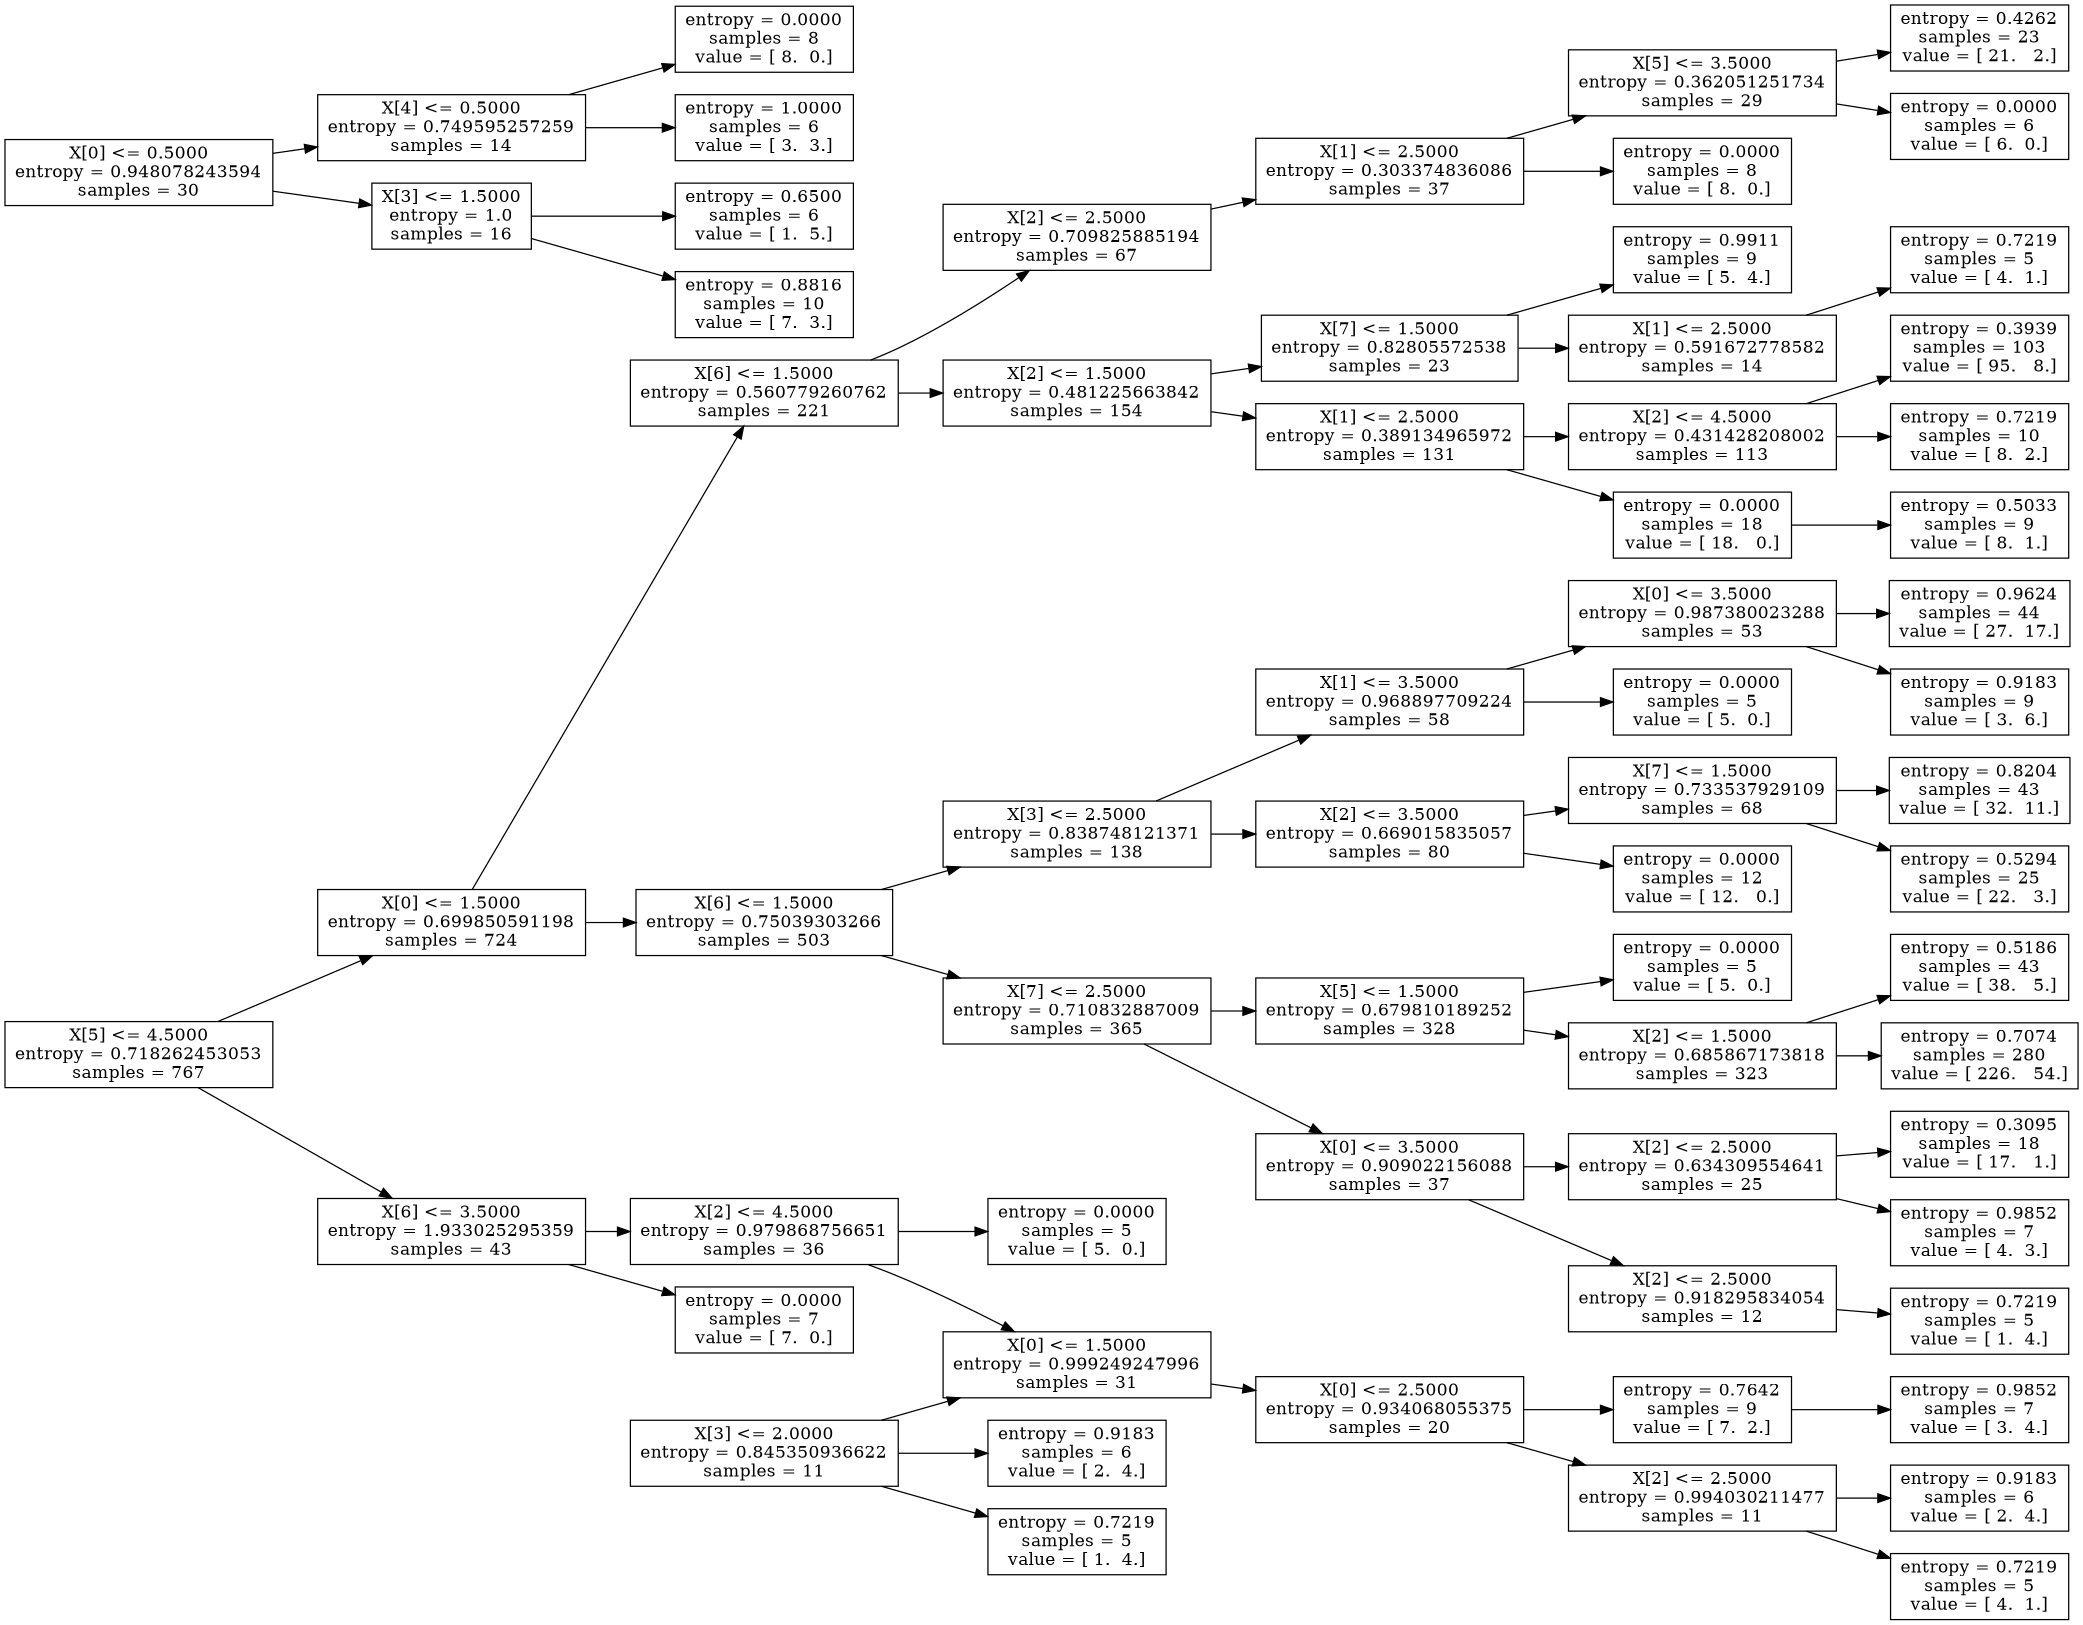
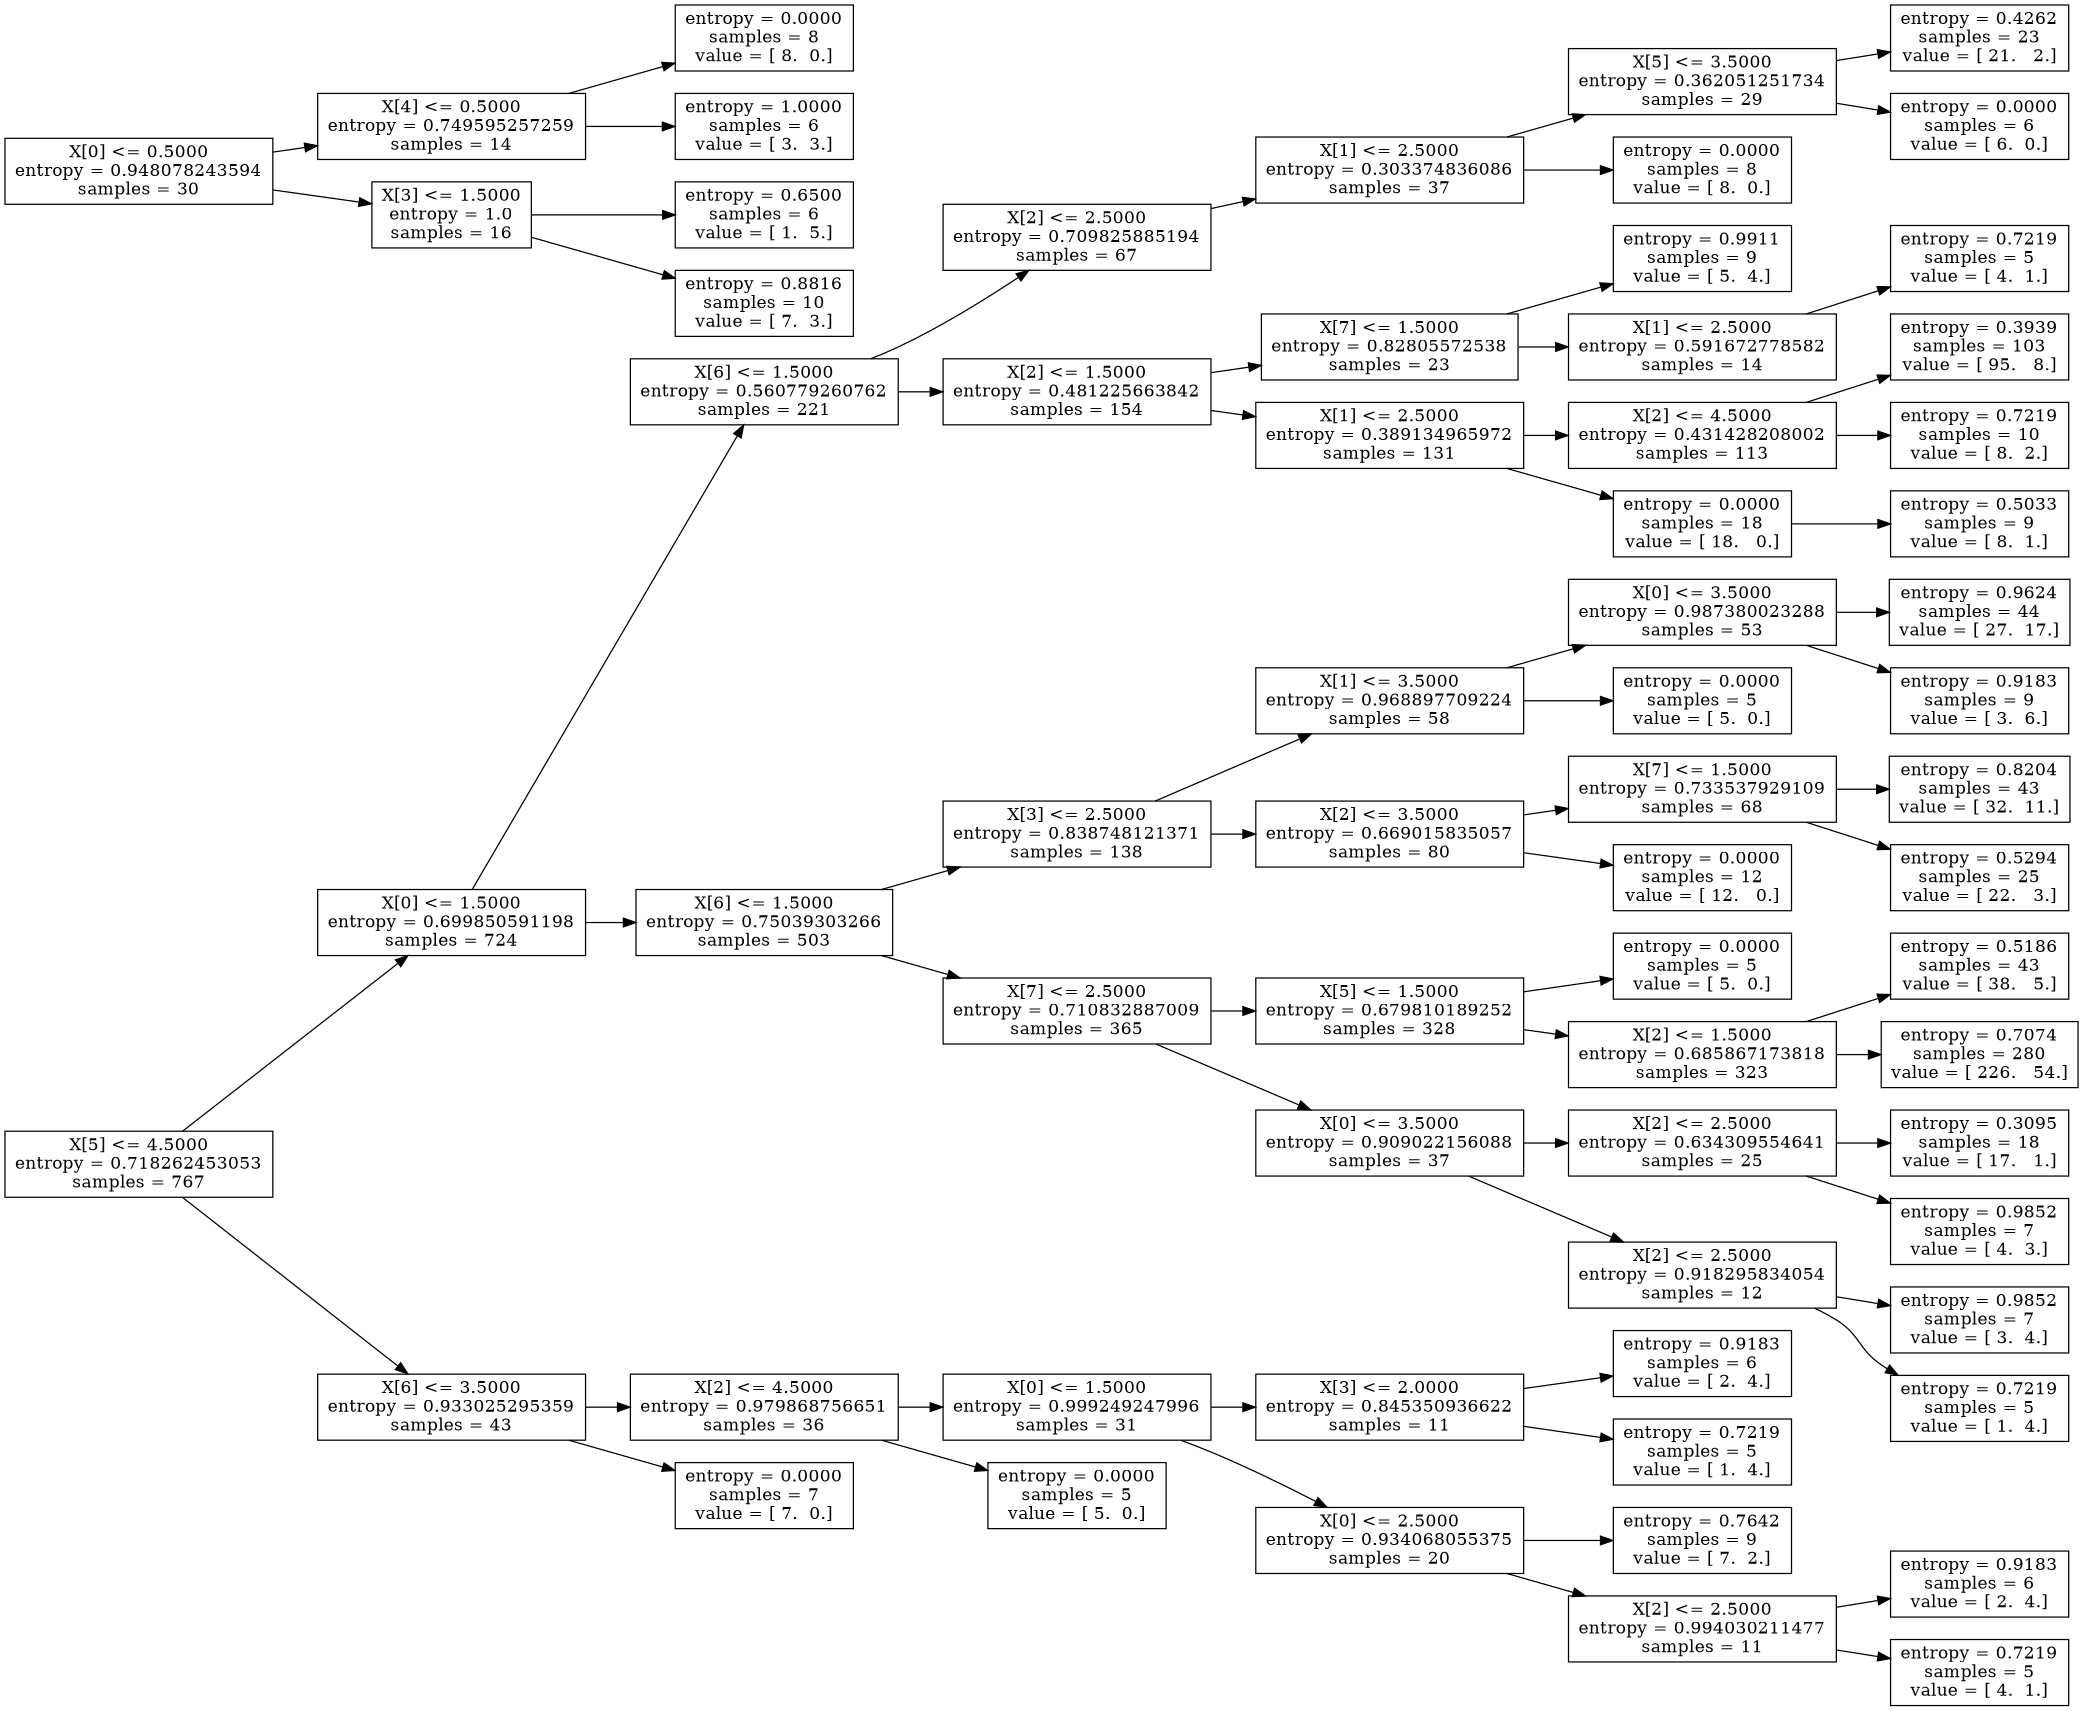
(452, 1232) -> (452, 1407)
(1835, 1410) -> (1857, 1300)
(915, 1411) -> (1227, 1407)
